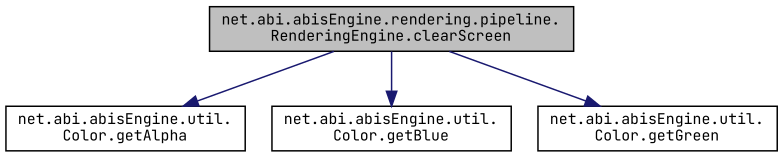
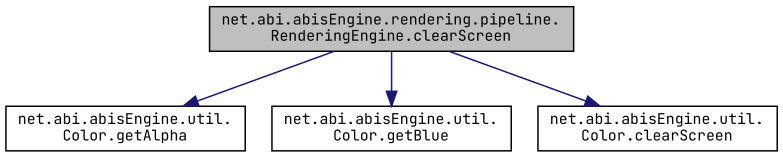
(658, 129) -> (658, 129)
